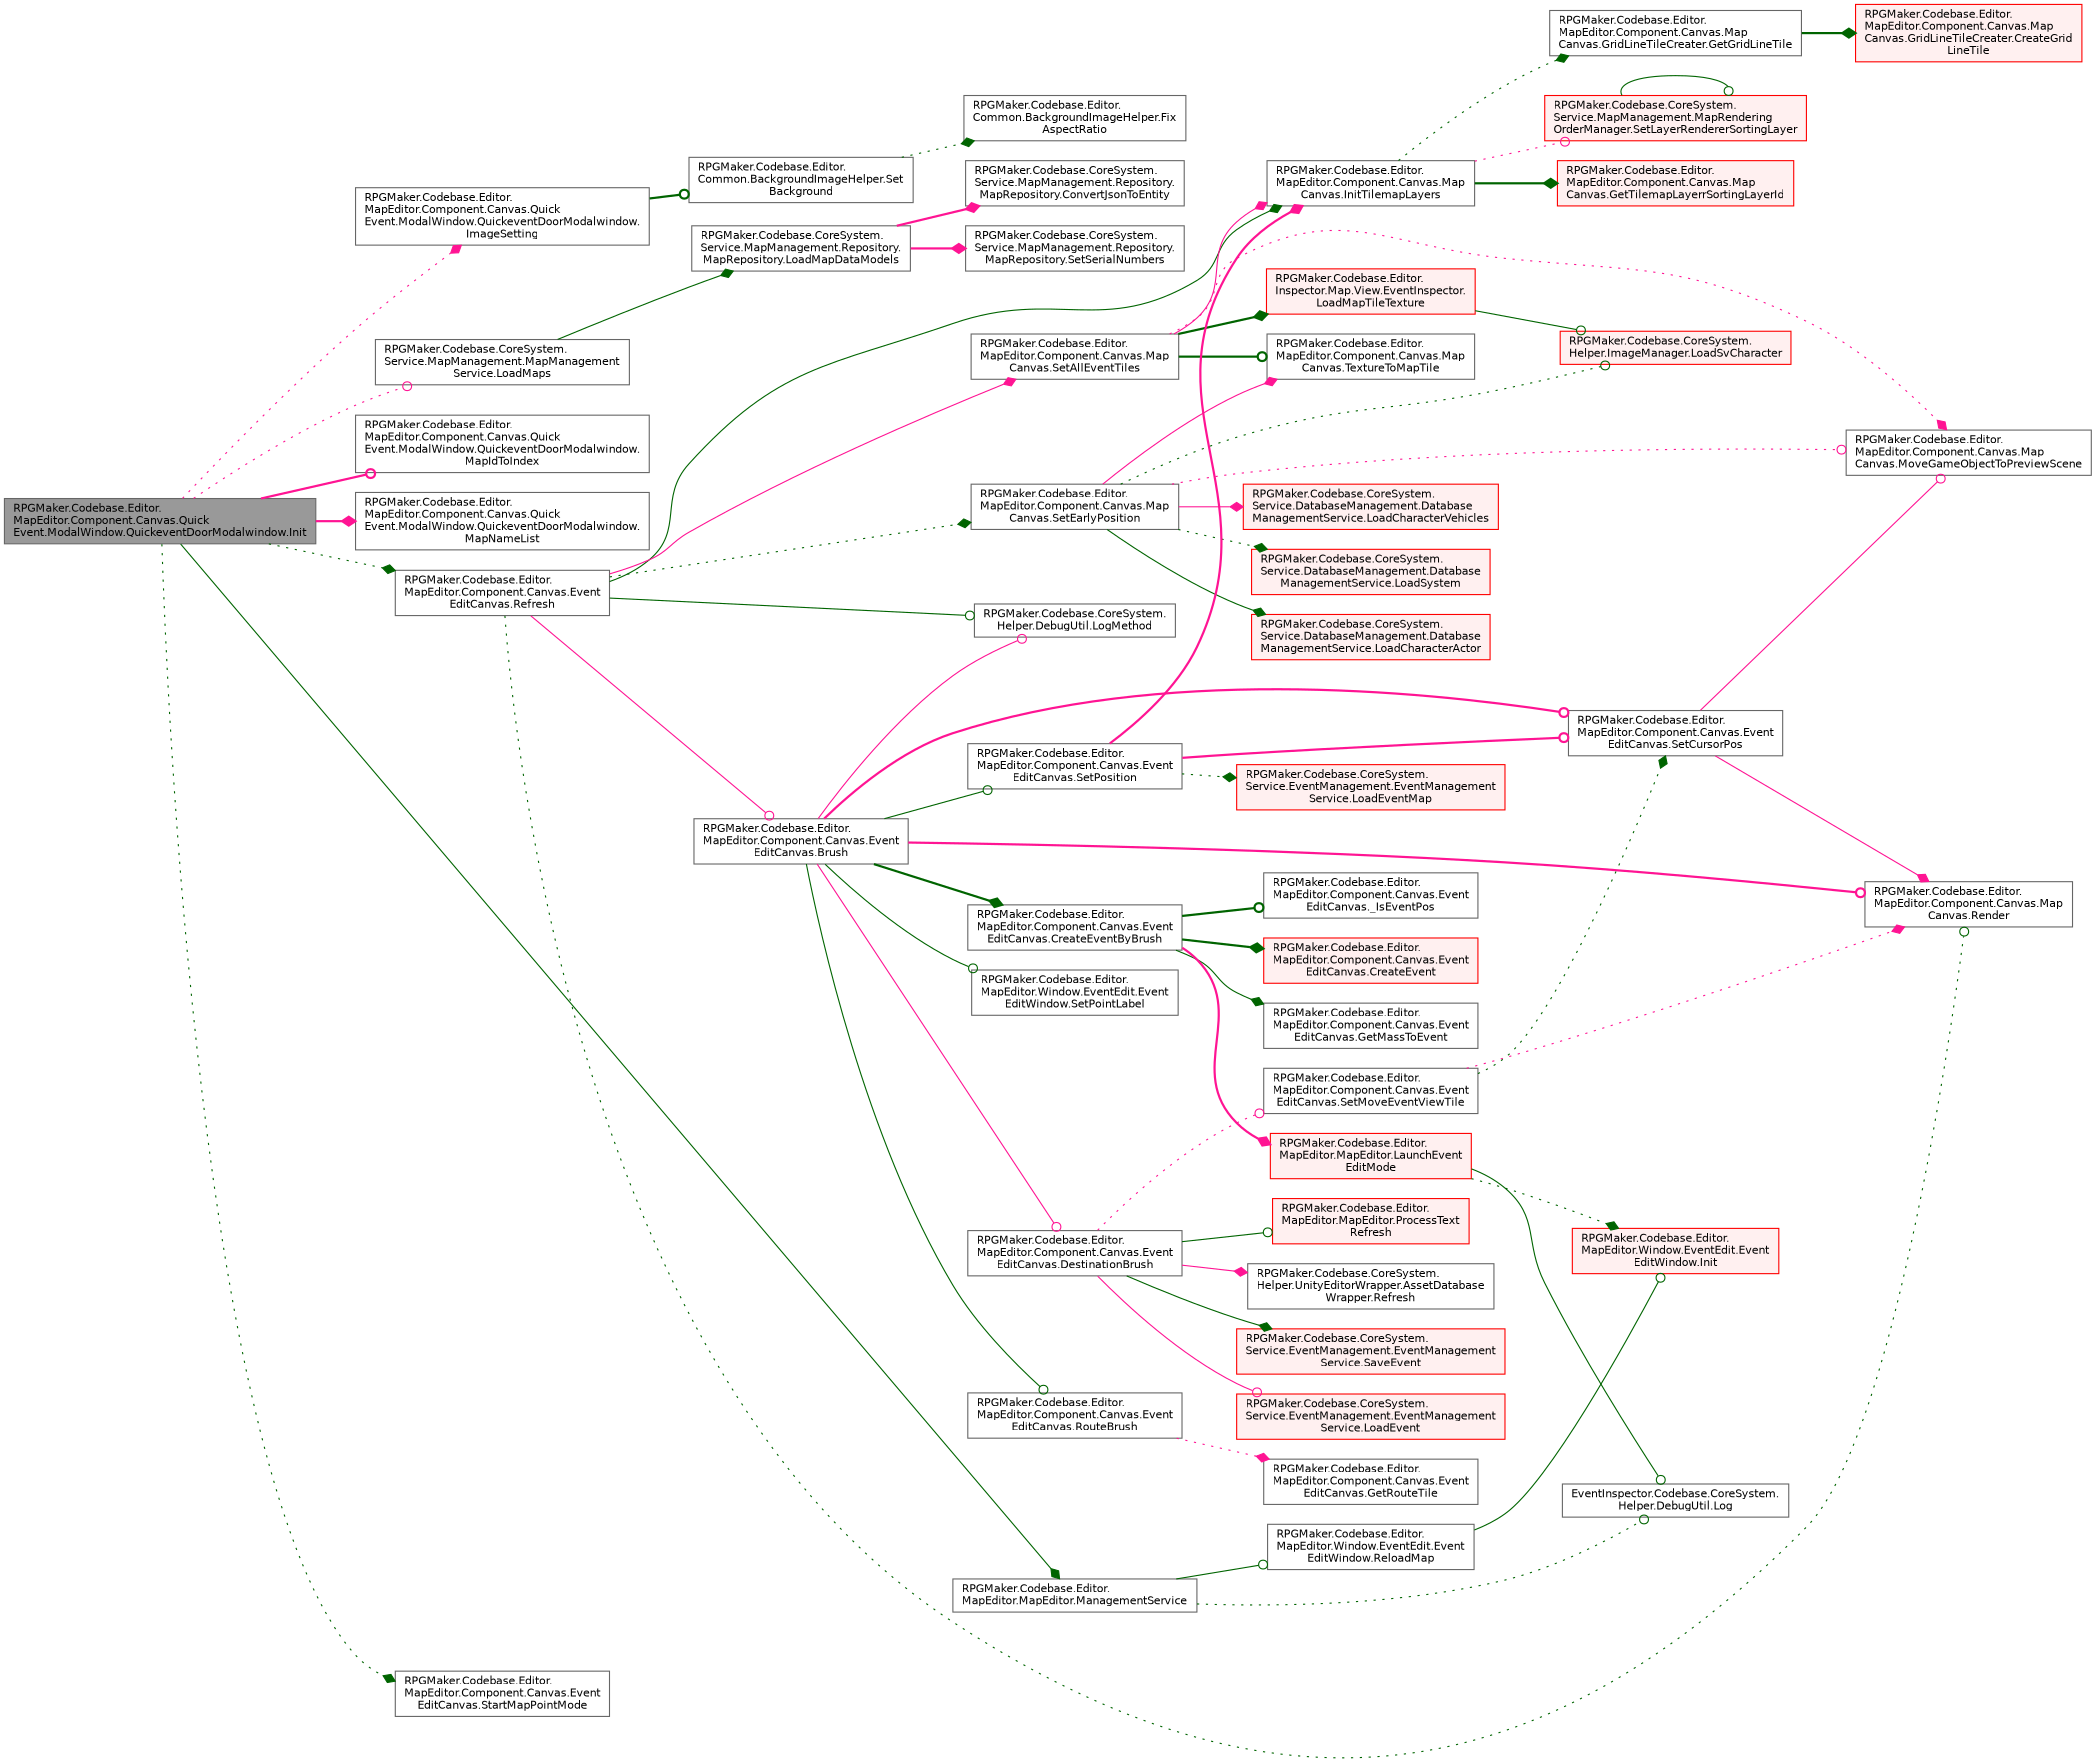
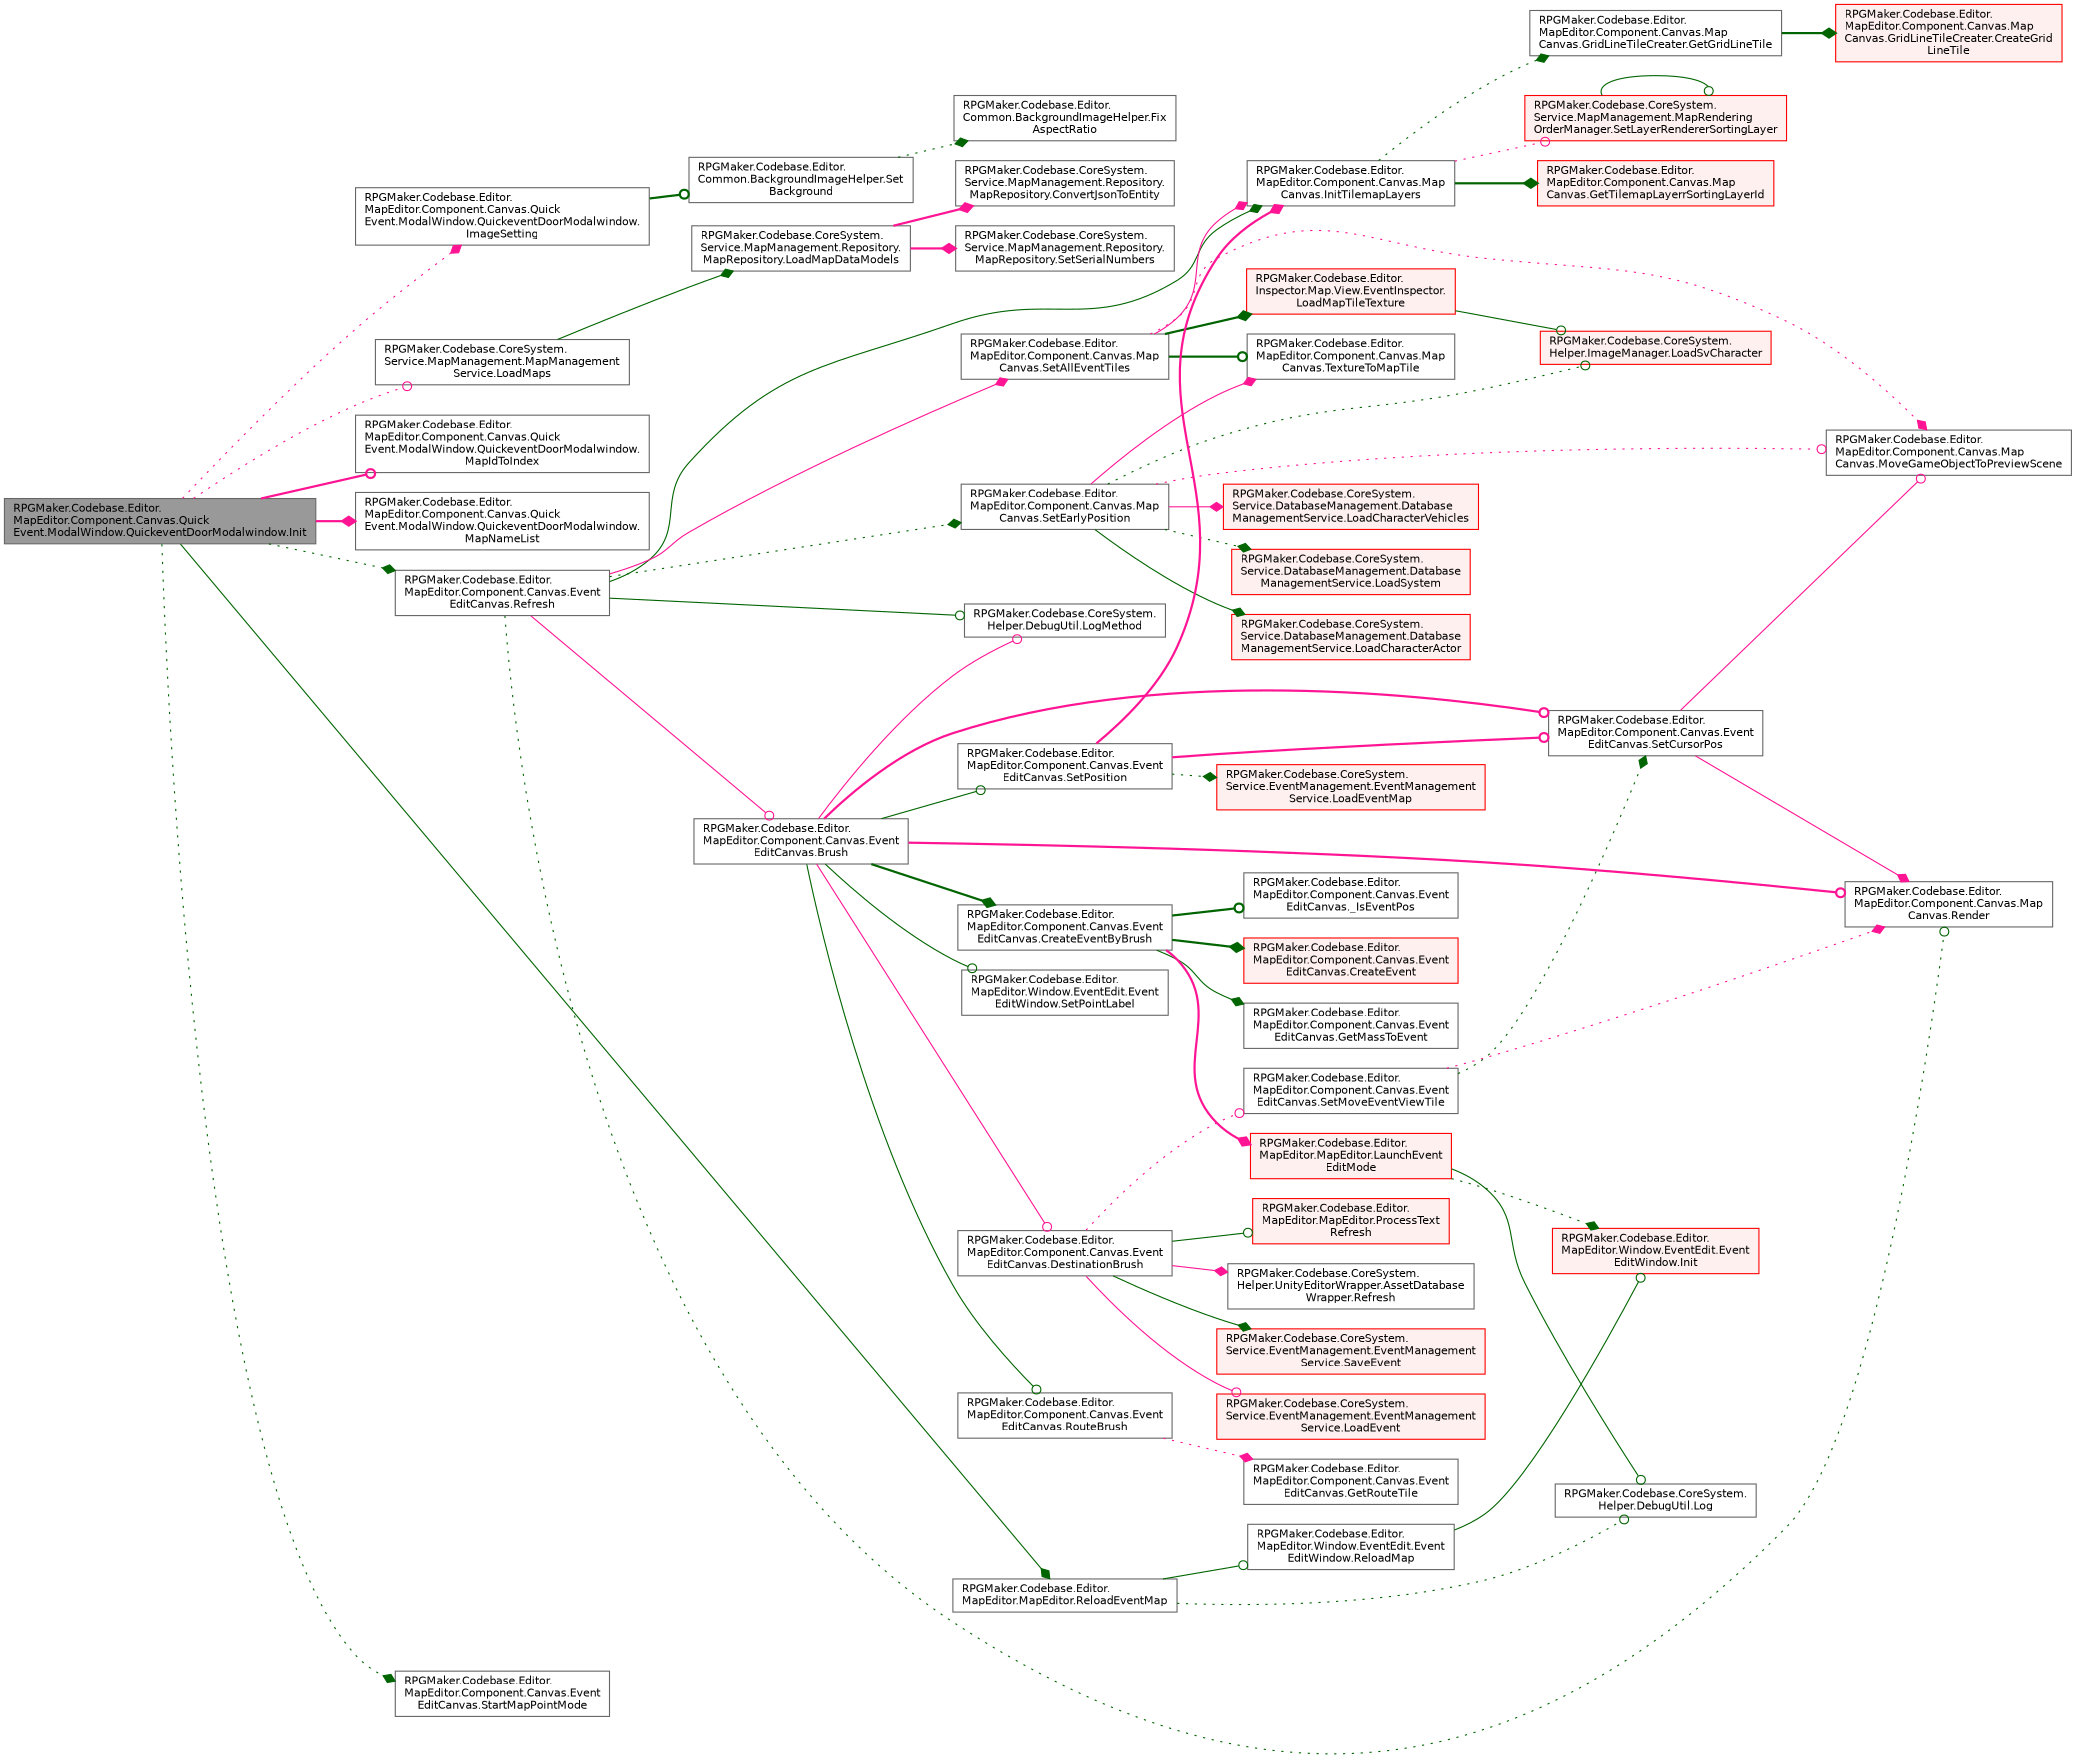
(1676, 1501) -> (1656, 1501)
(1075, 1595) -> (1065, 1596)
